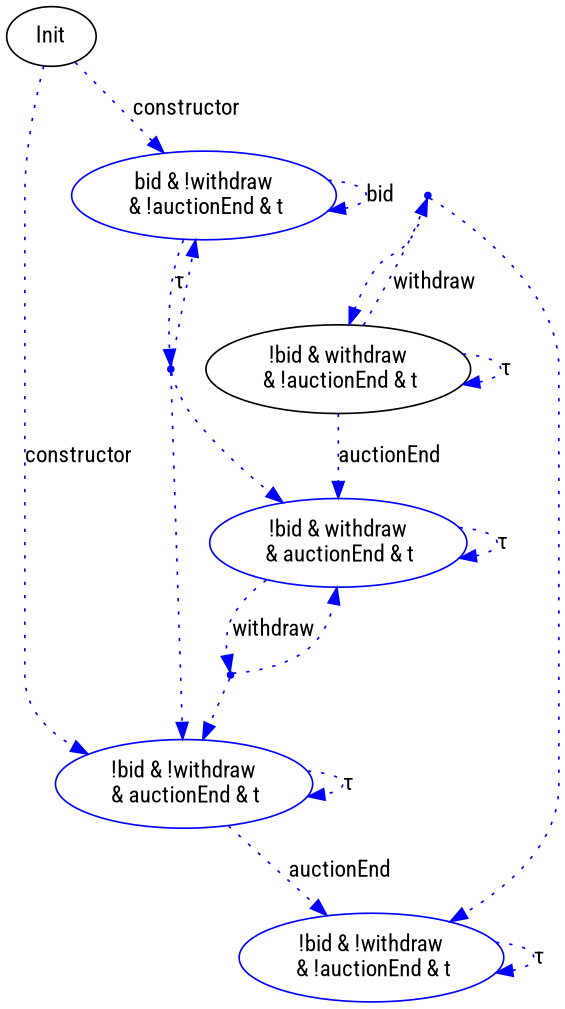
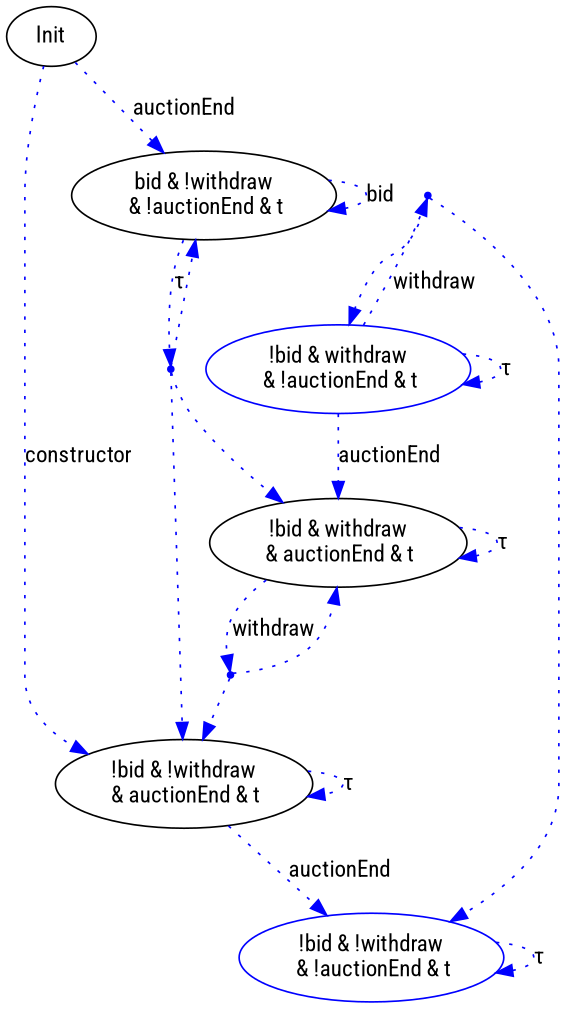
(187, 109) -> (184, 109)
(204, 195) -> (204, 195)
(338, 369) -> (338, 369)
(338, 543) -> (338, 543)
(184, 784) -> (184, 784)
